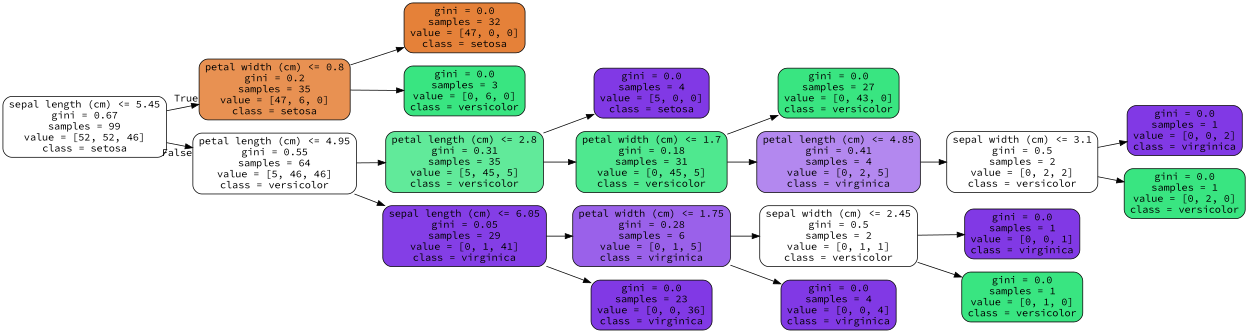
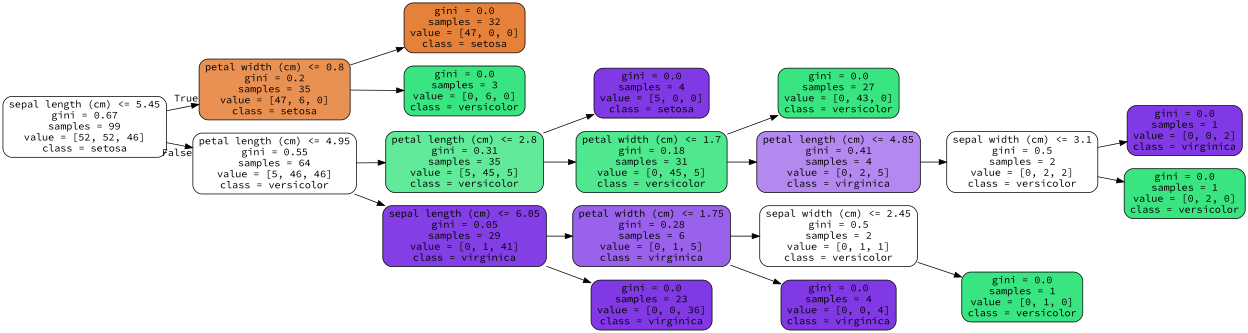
(1022, 234) -> none
